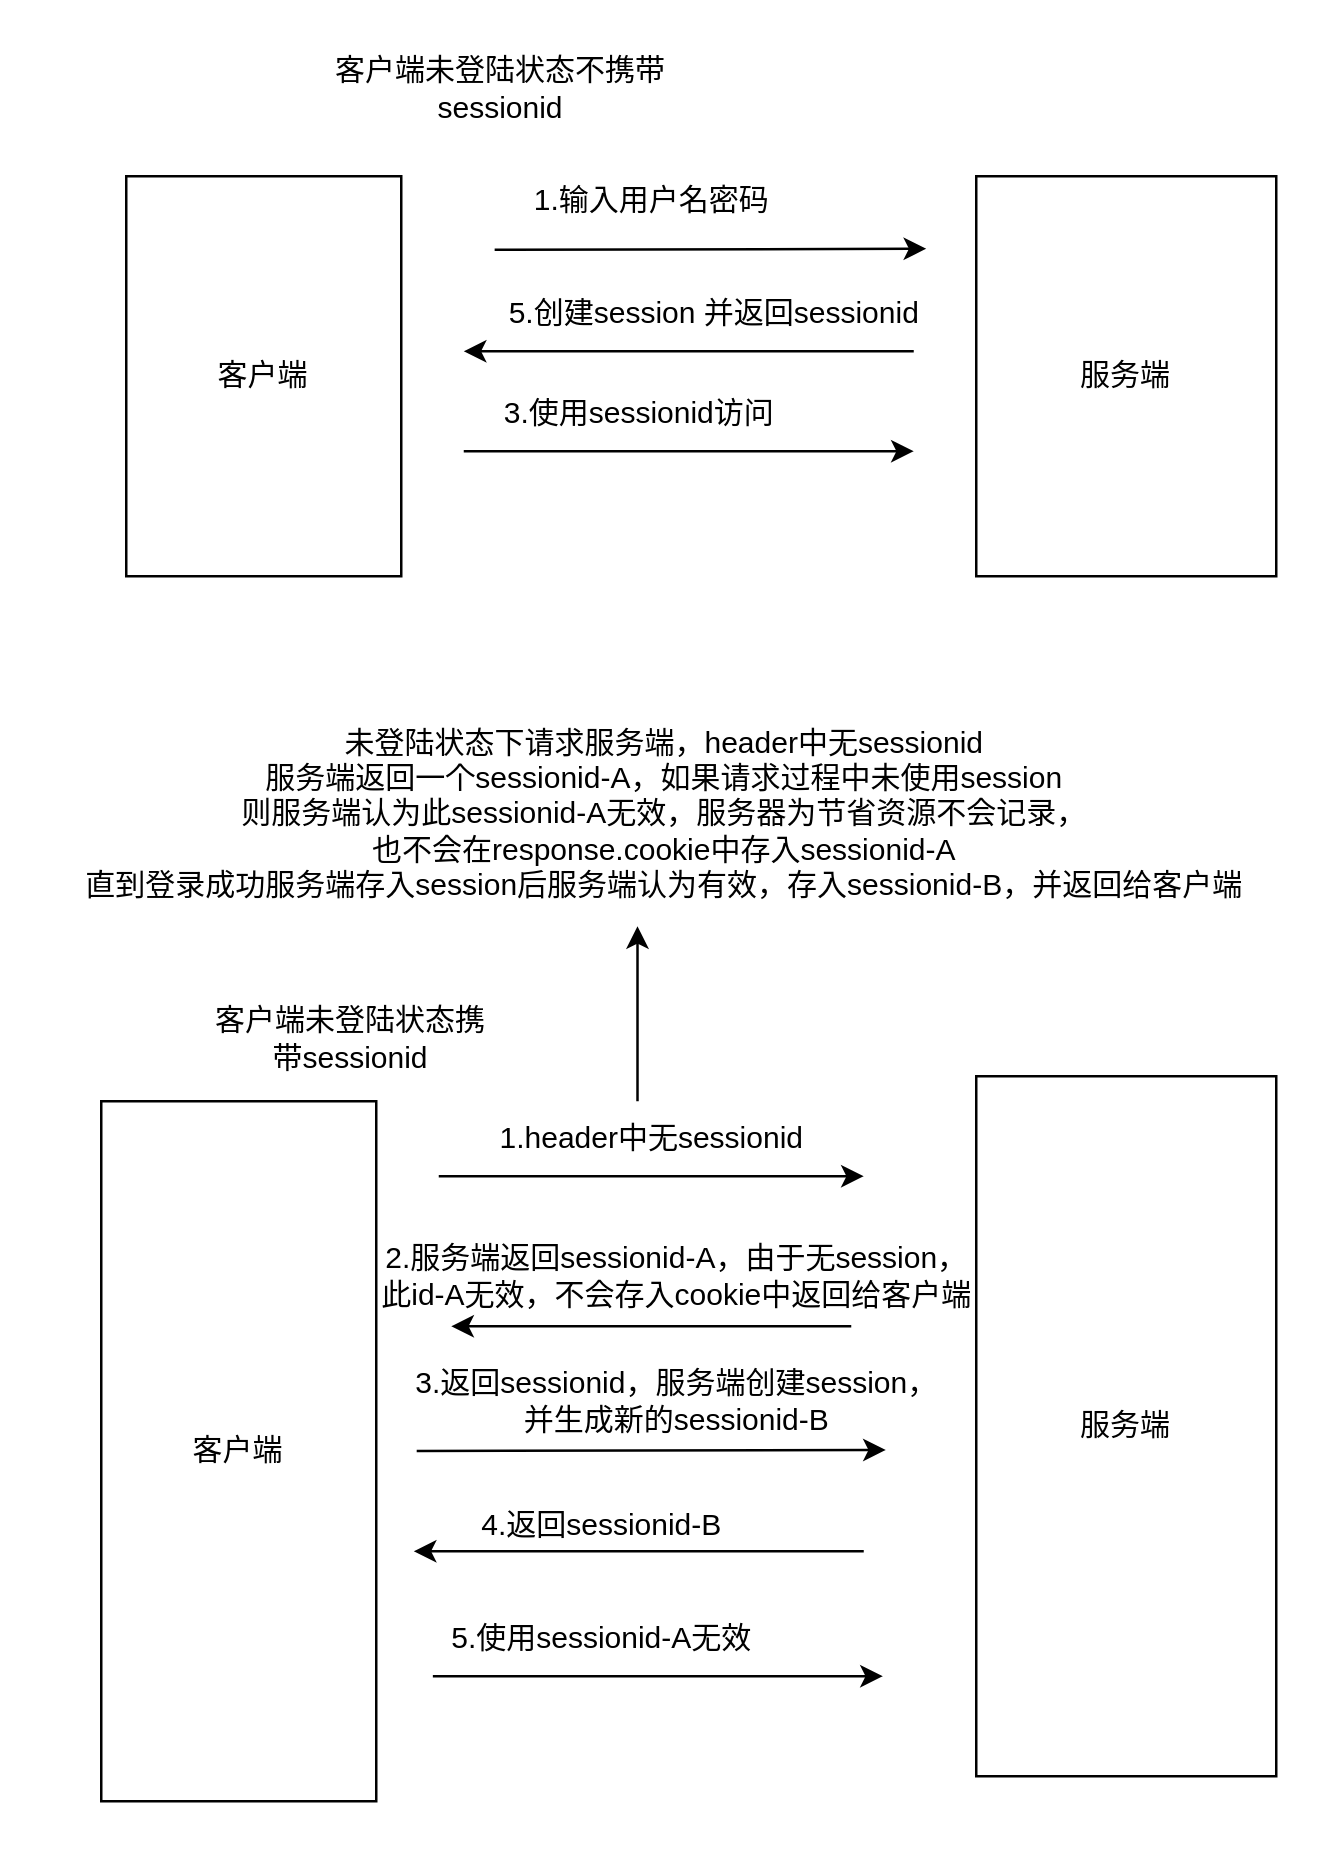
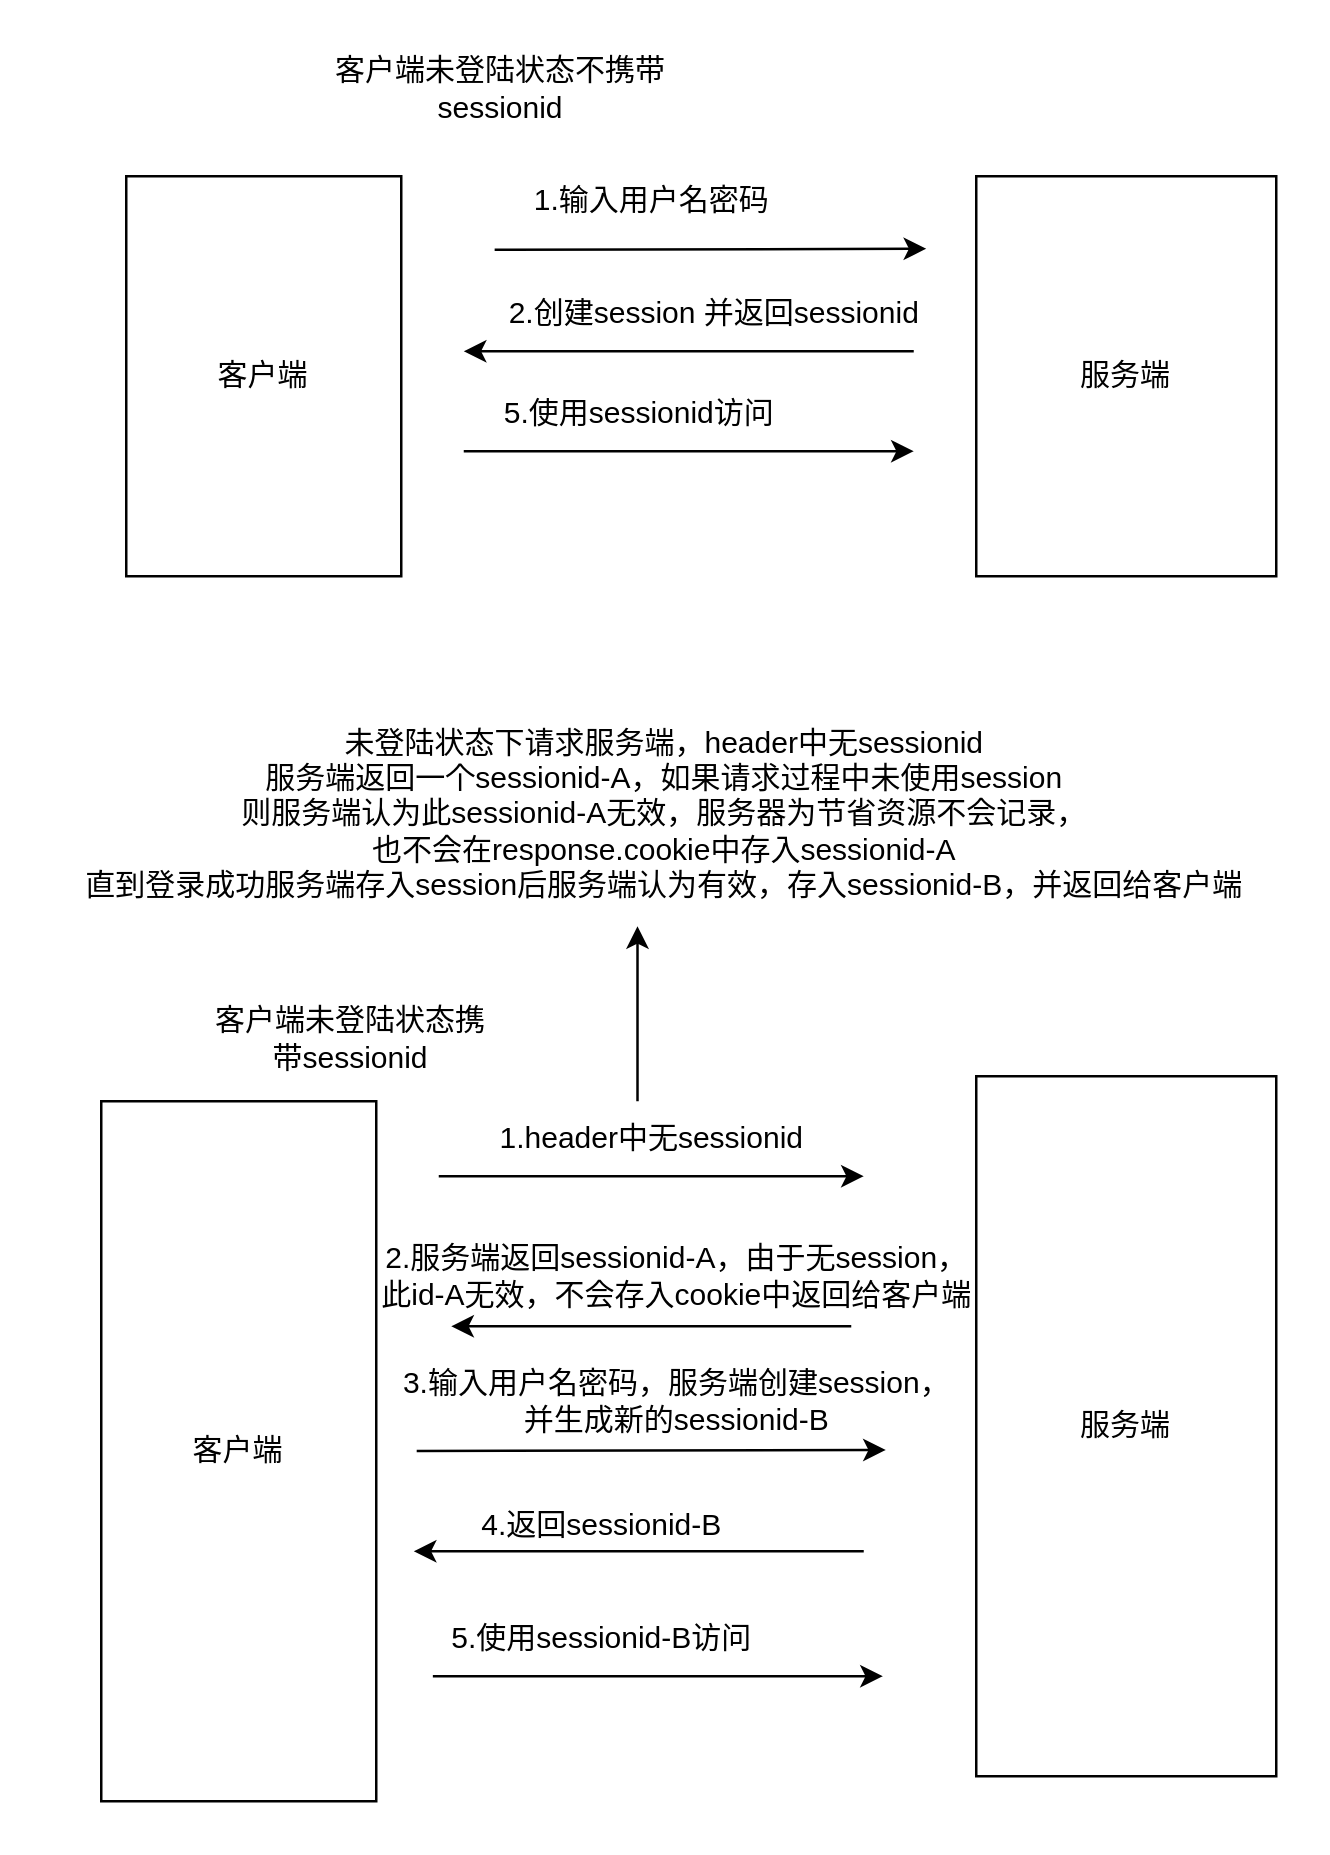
(715, 314) -> (715, 314)
(640, 414) -> (640, 414)
(678, 1401) -> (678, 1401)
(603, 1639) -> (603, 1639)
